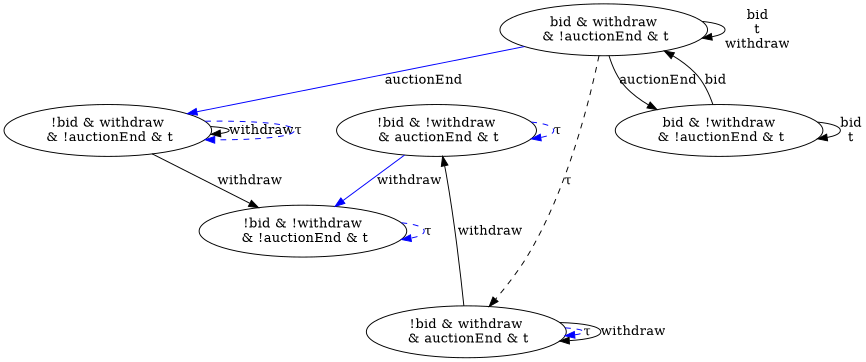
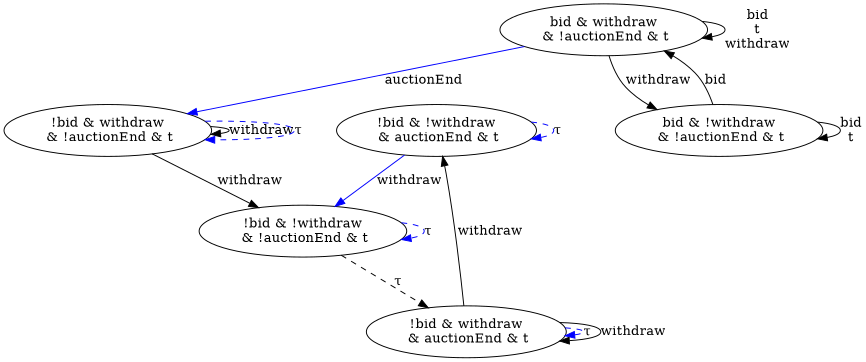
(659, 80) -> (659, 80)
(562, 184) -> (380, 279)
